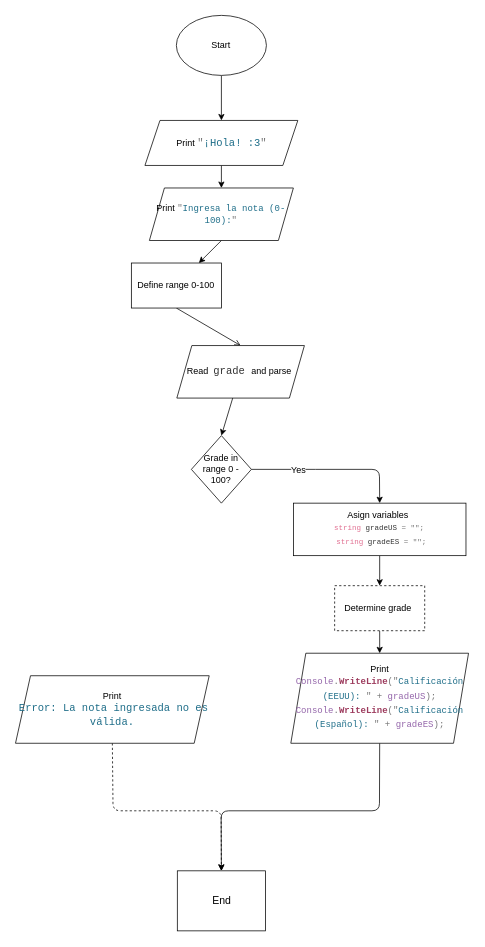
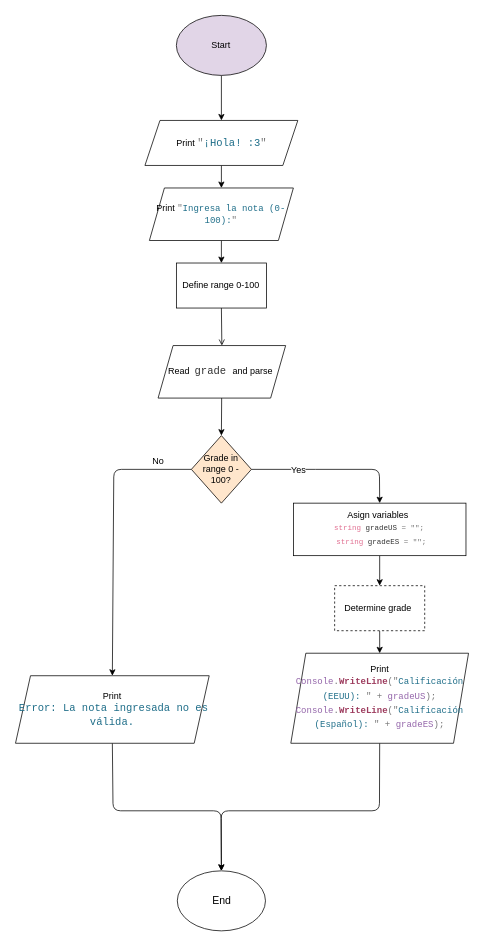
(221, 45) -> (221, 45)
(176, 285) -> (221, 285)
(240, 372) -> (222, 372)
(221, 469) -> (221, 469)
none -> (114, 478)
(134, 810) -> (134, 810)
(221, 900) -> (221, 900)
